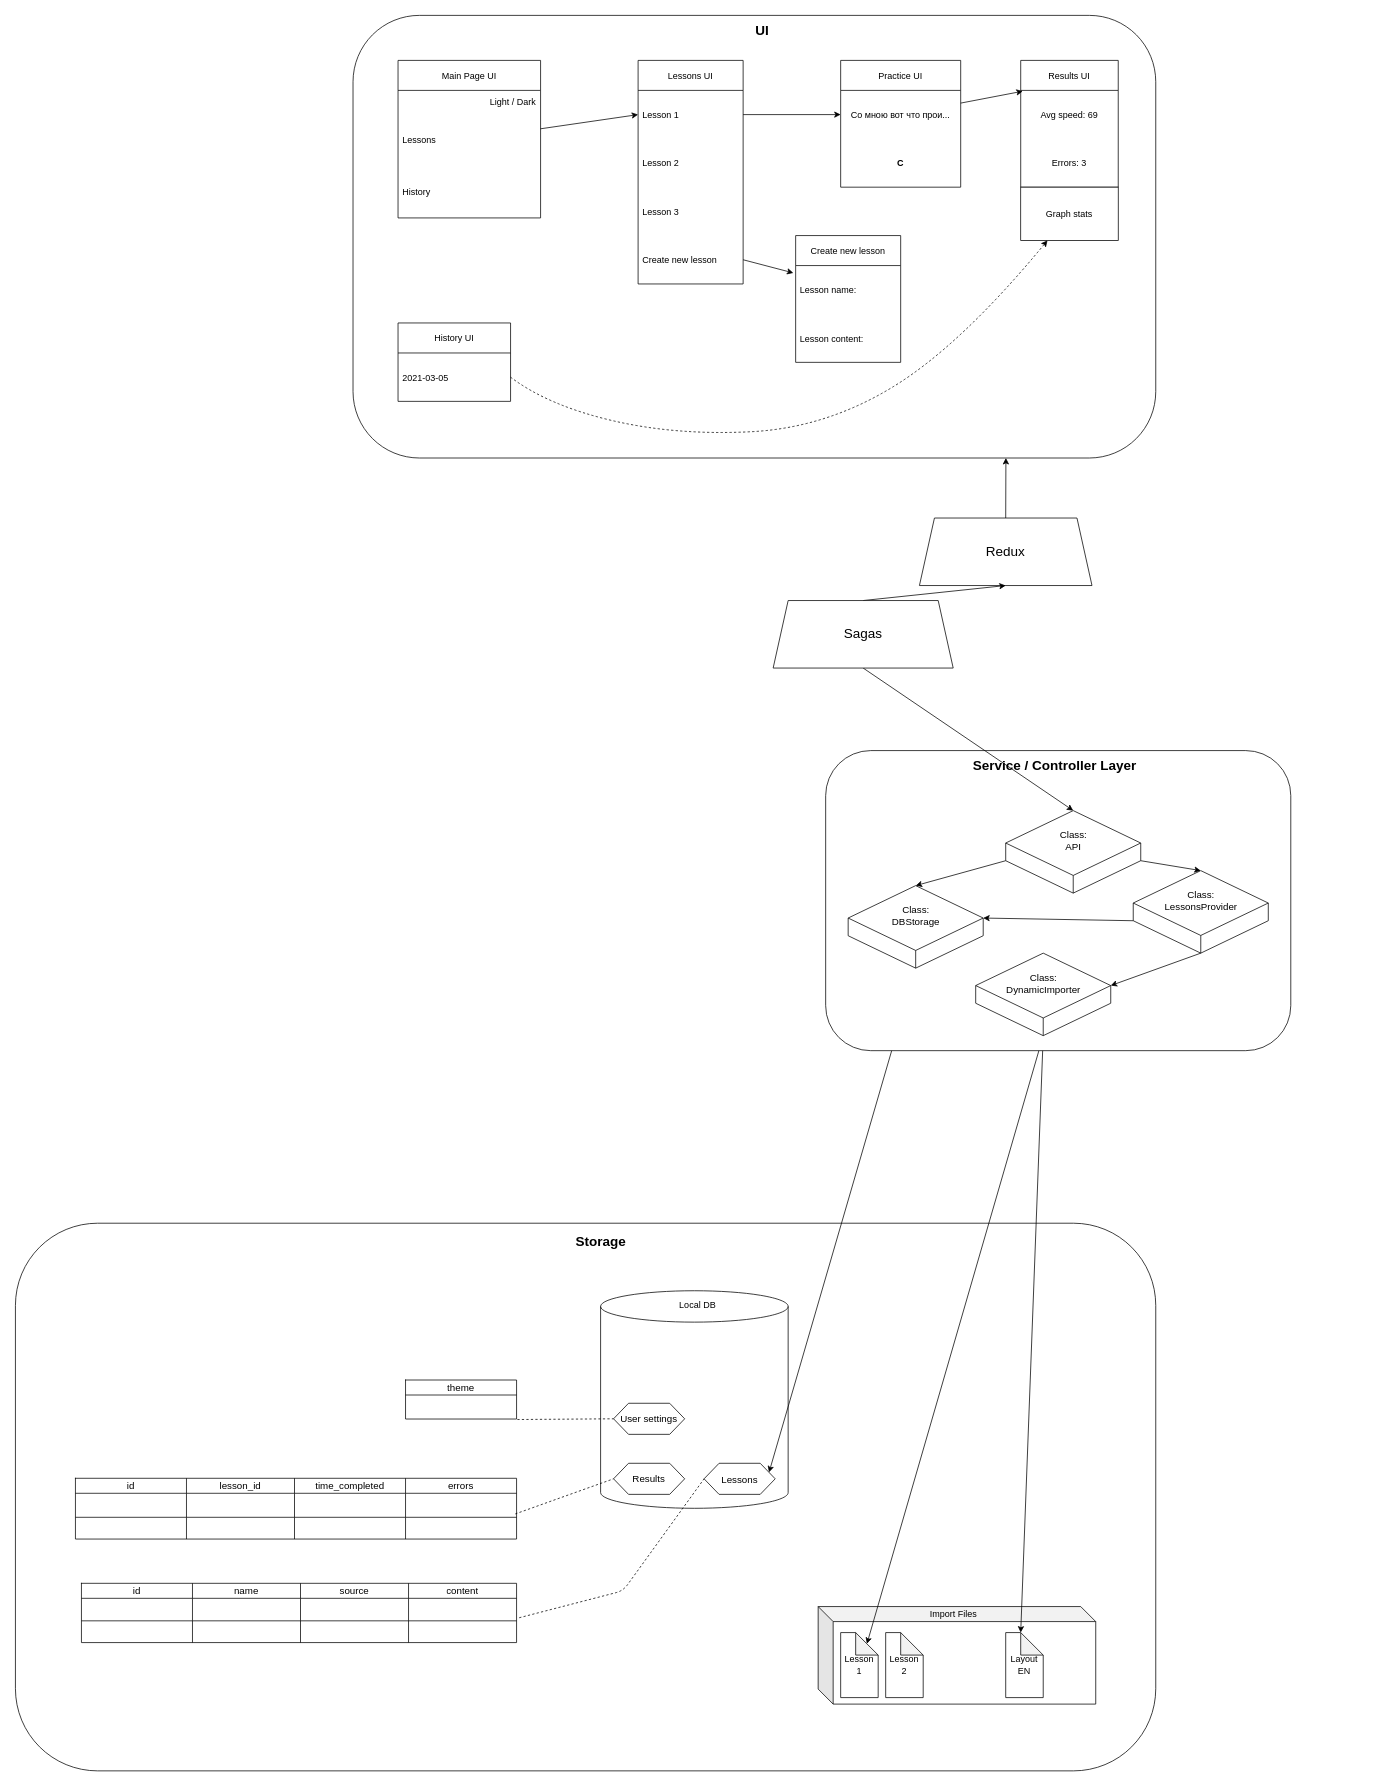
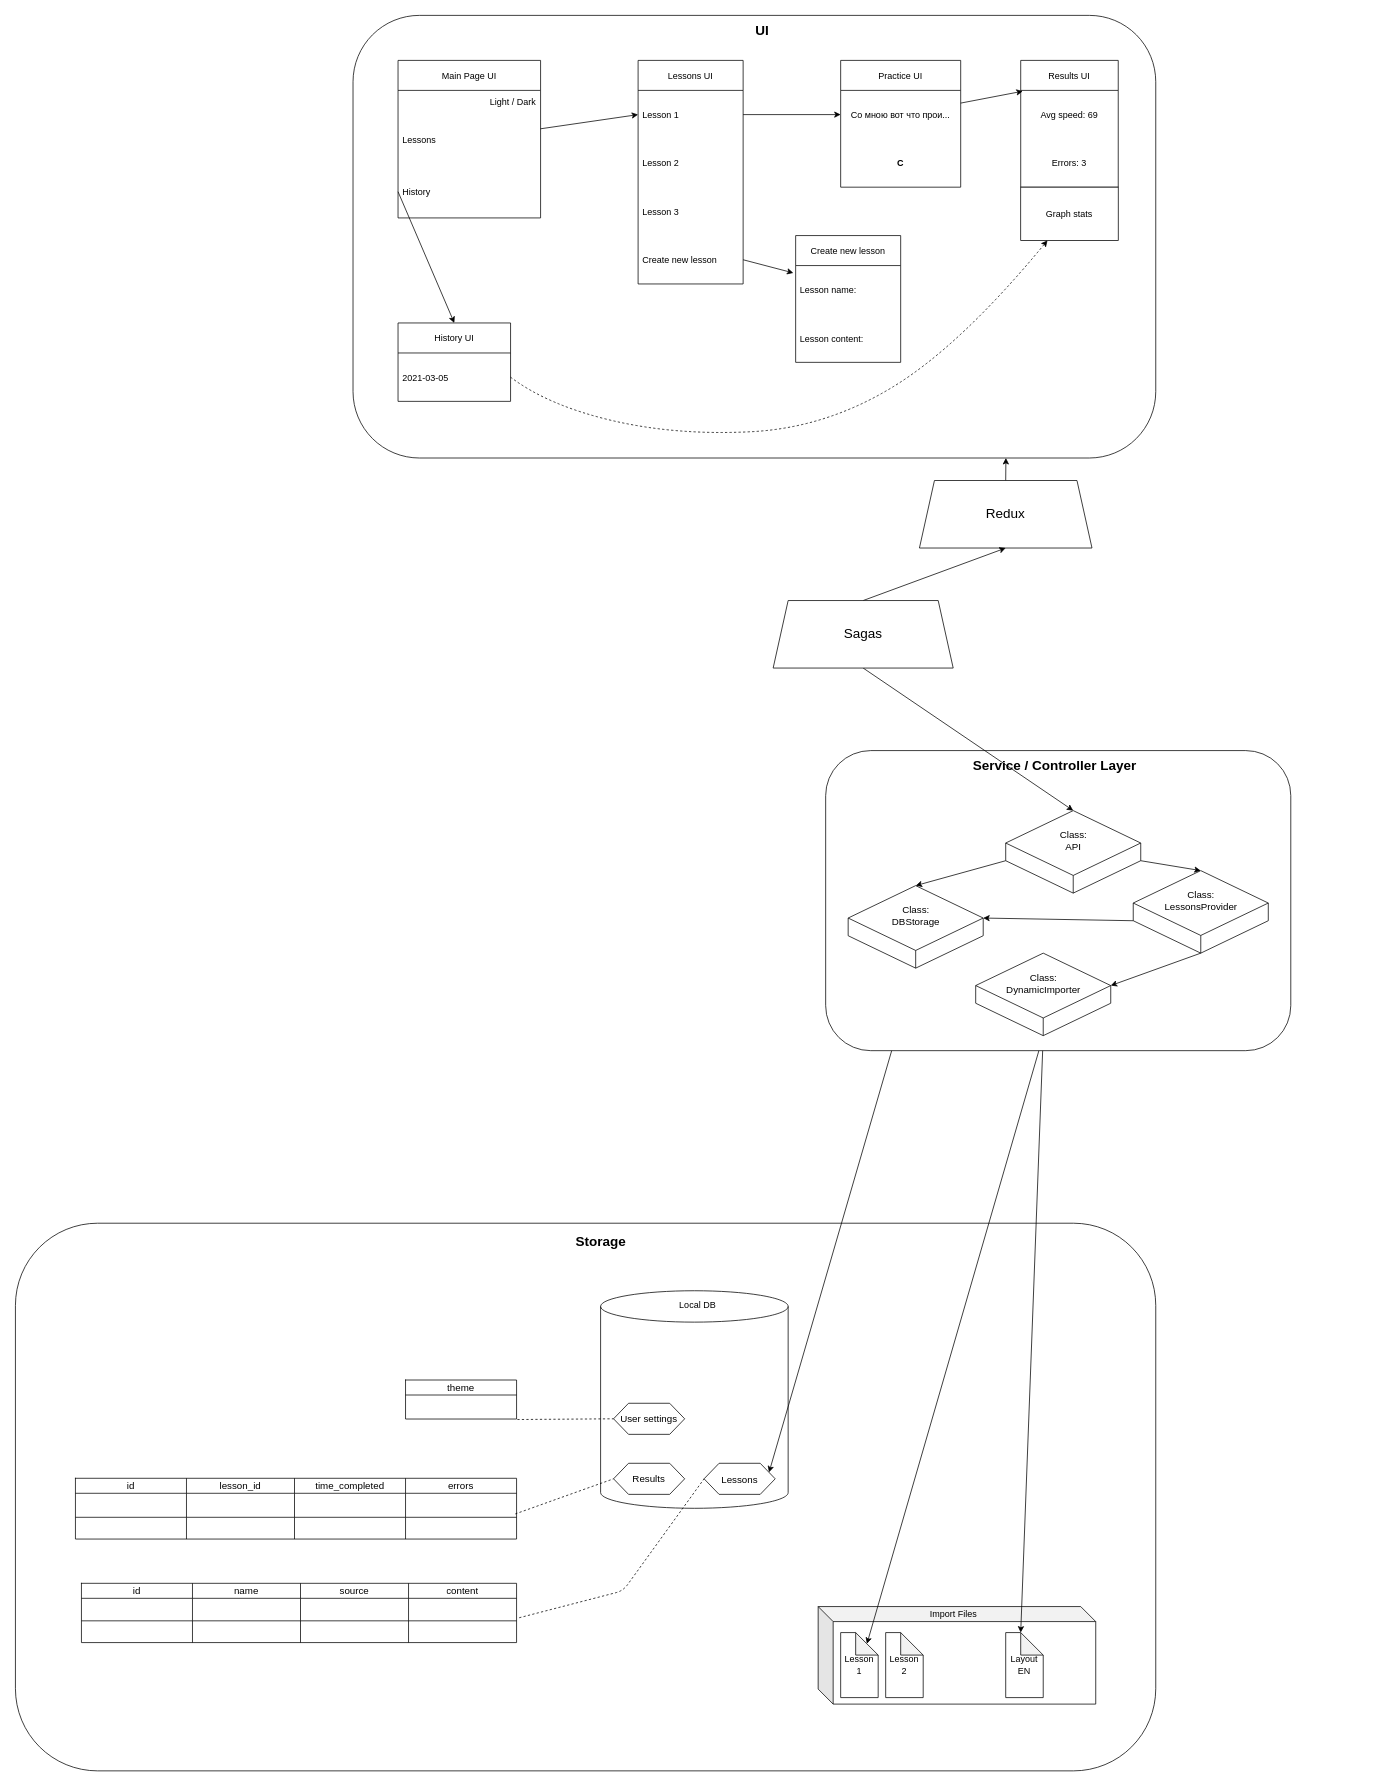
none -> (425, 256)
(1005, 552) -> (1005, 514)
